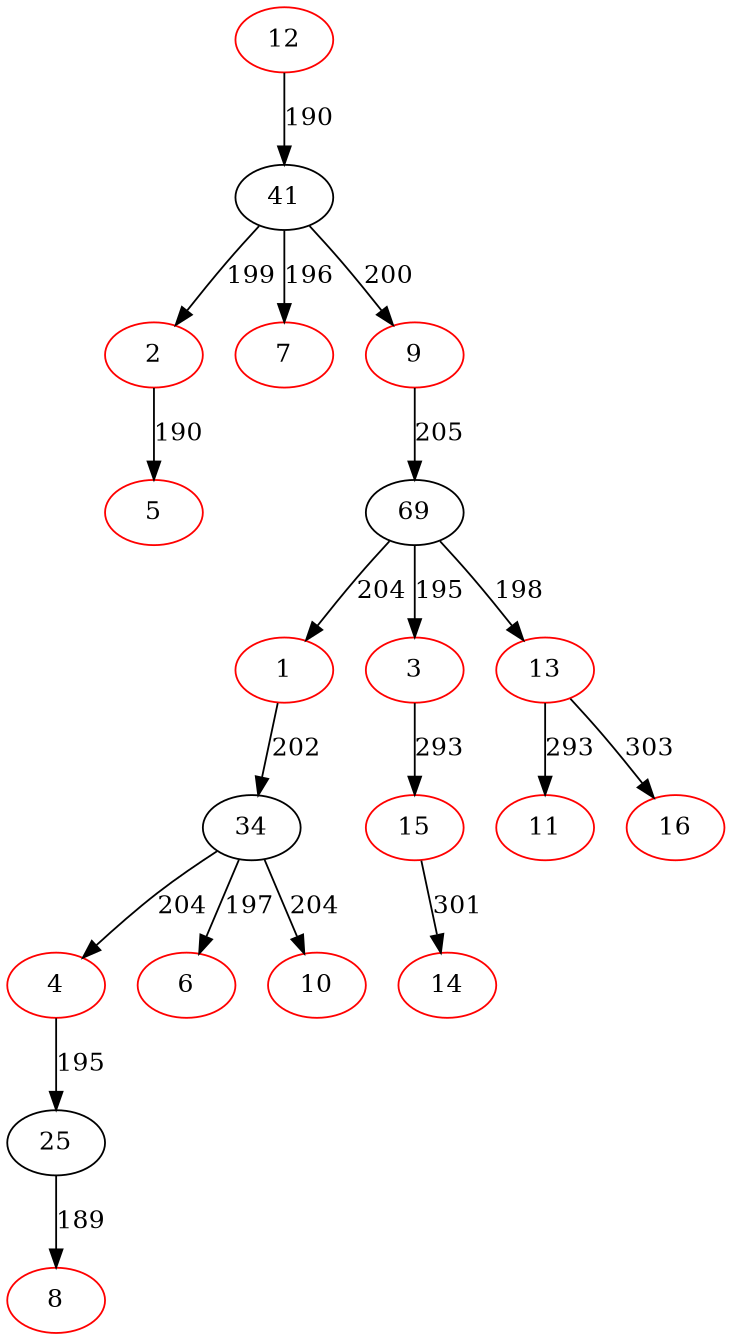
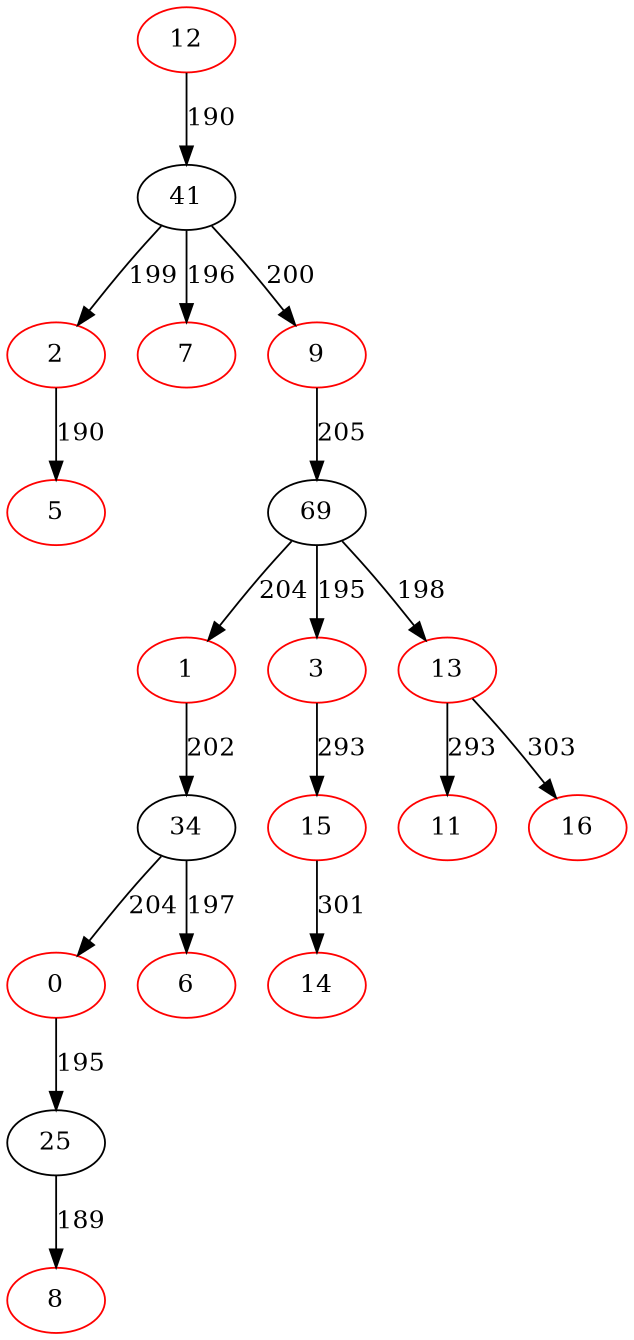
(56, 985) -> (56, 985)
(317, 985) -> none
